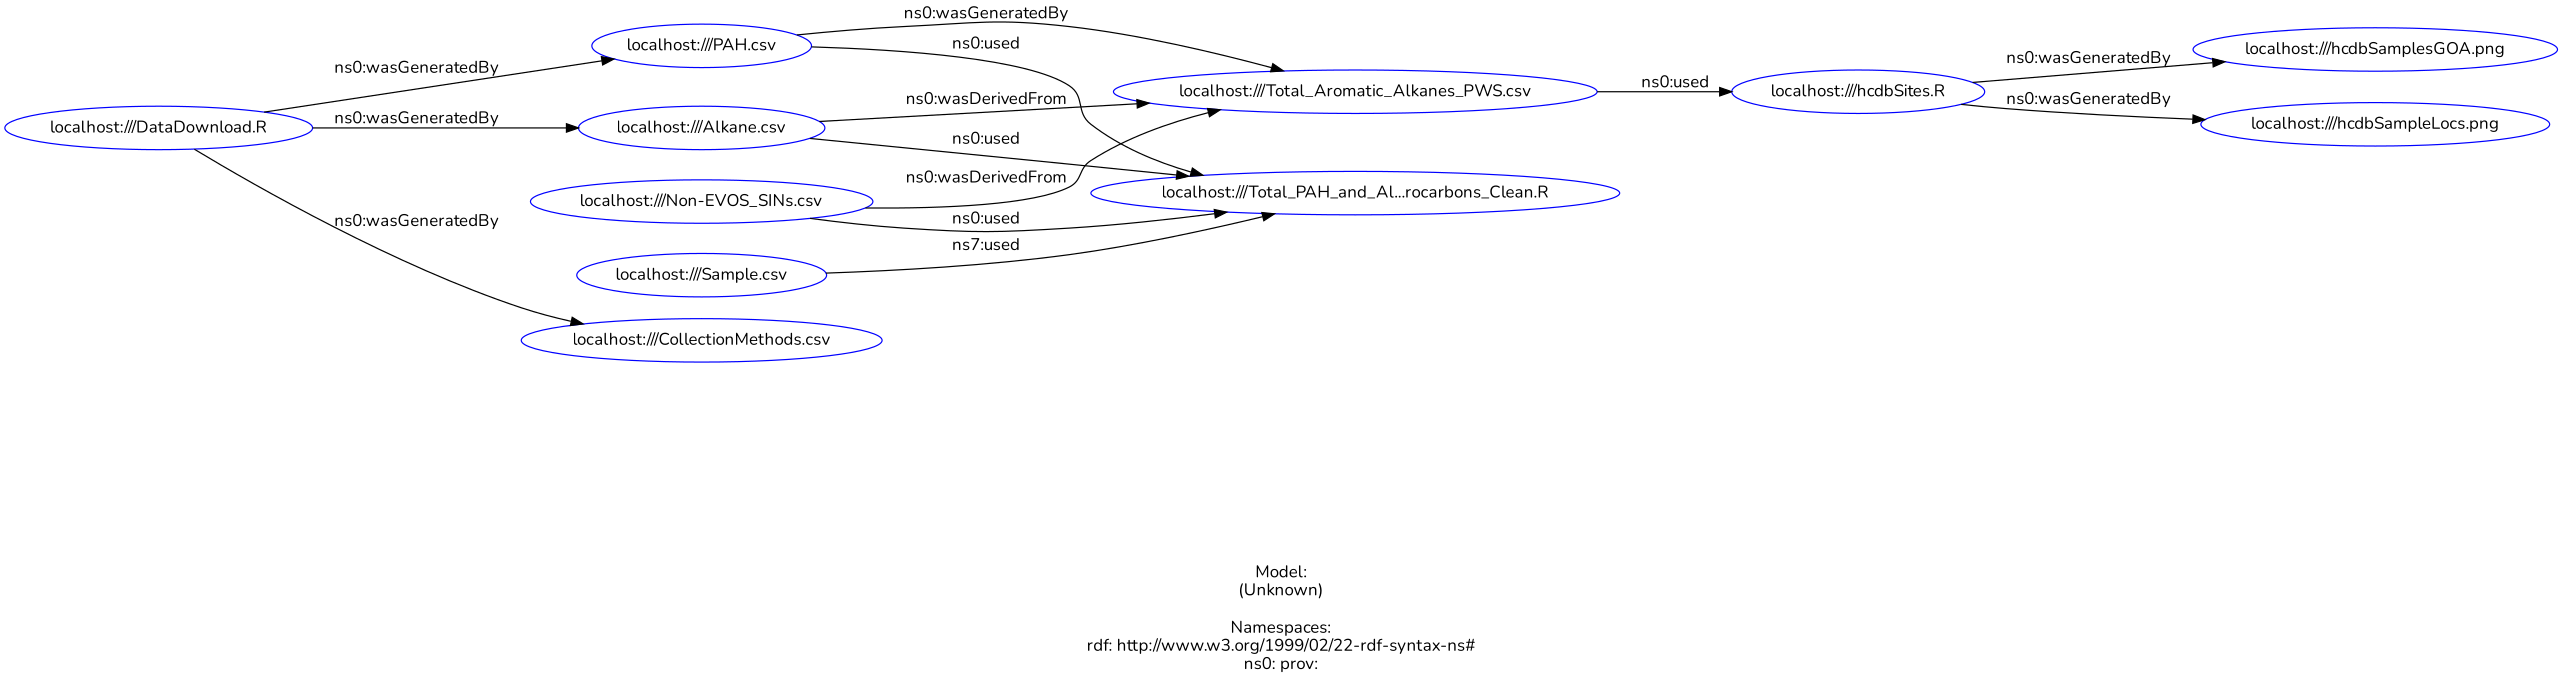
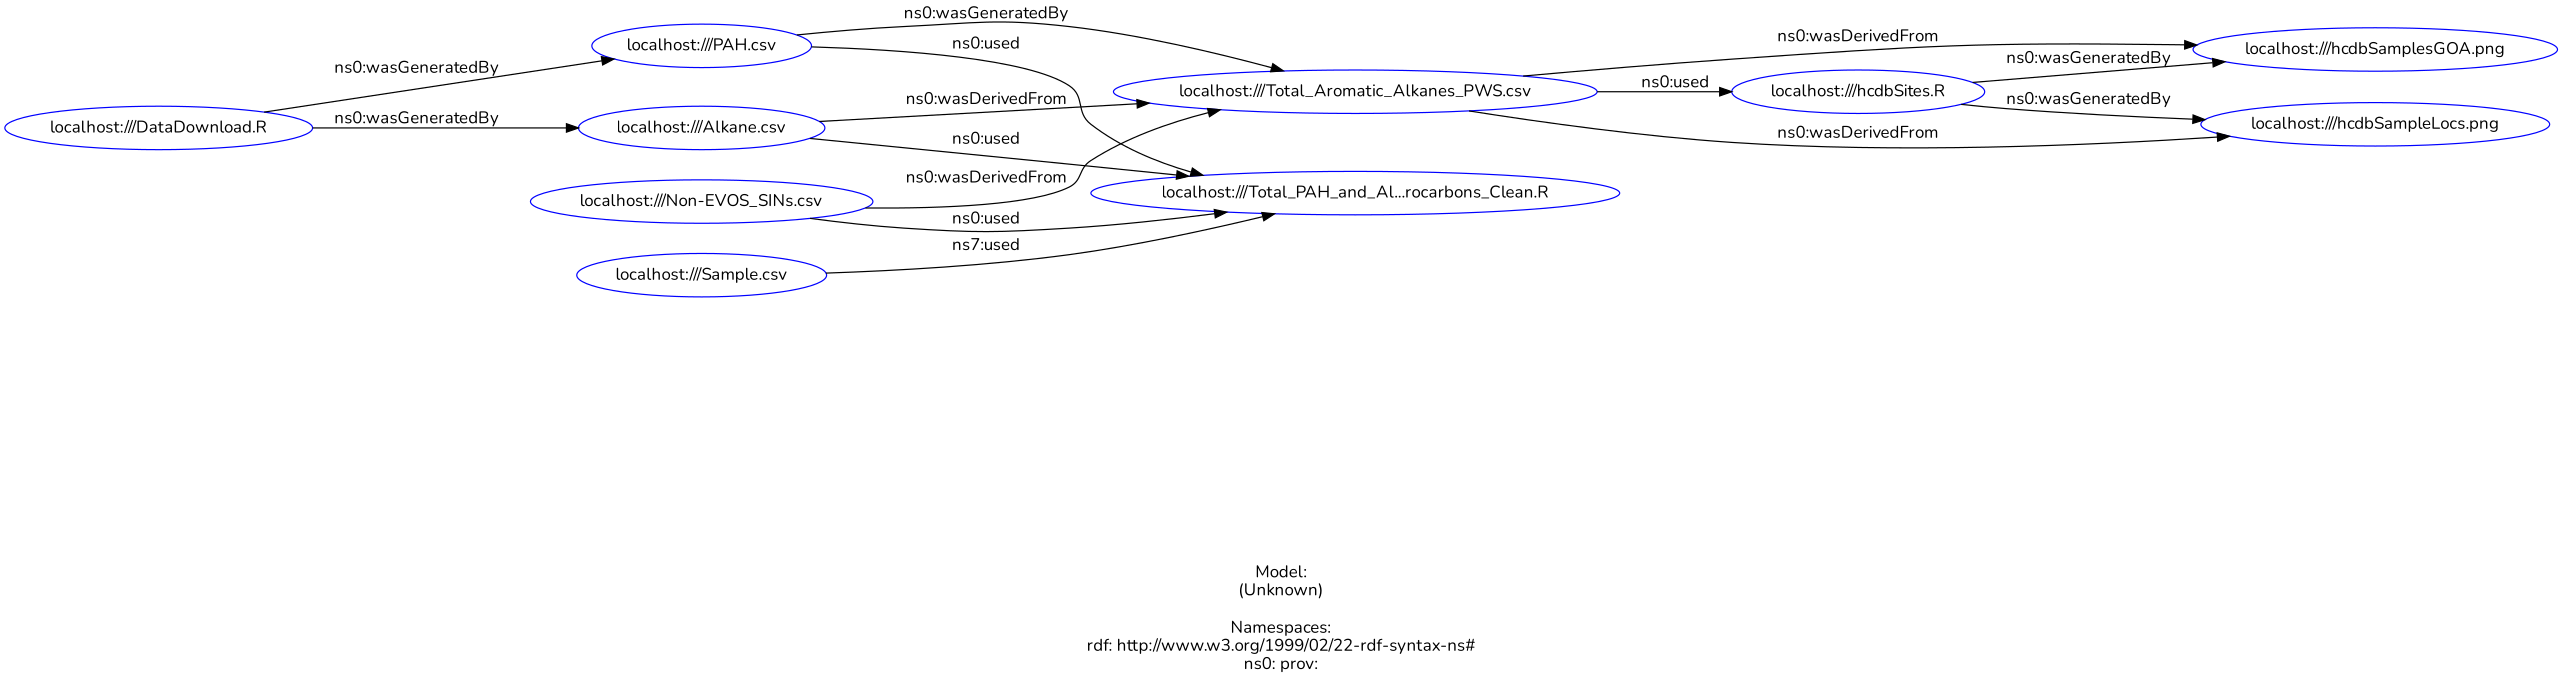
none -> (1853, 51)
none -> (1842, 147)
(702, 340) -> none
